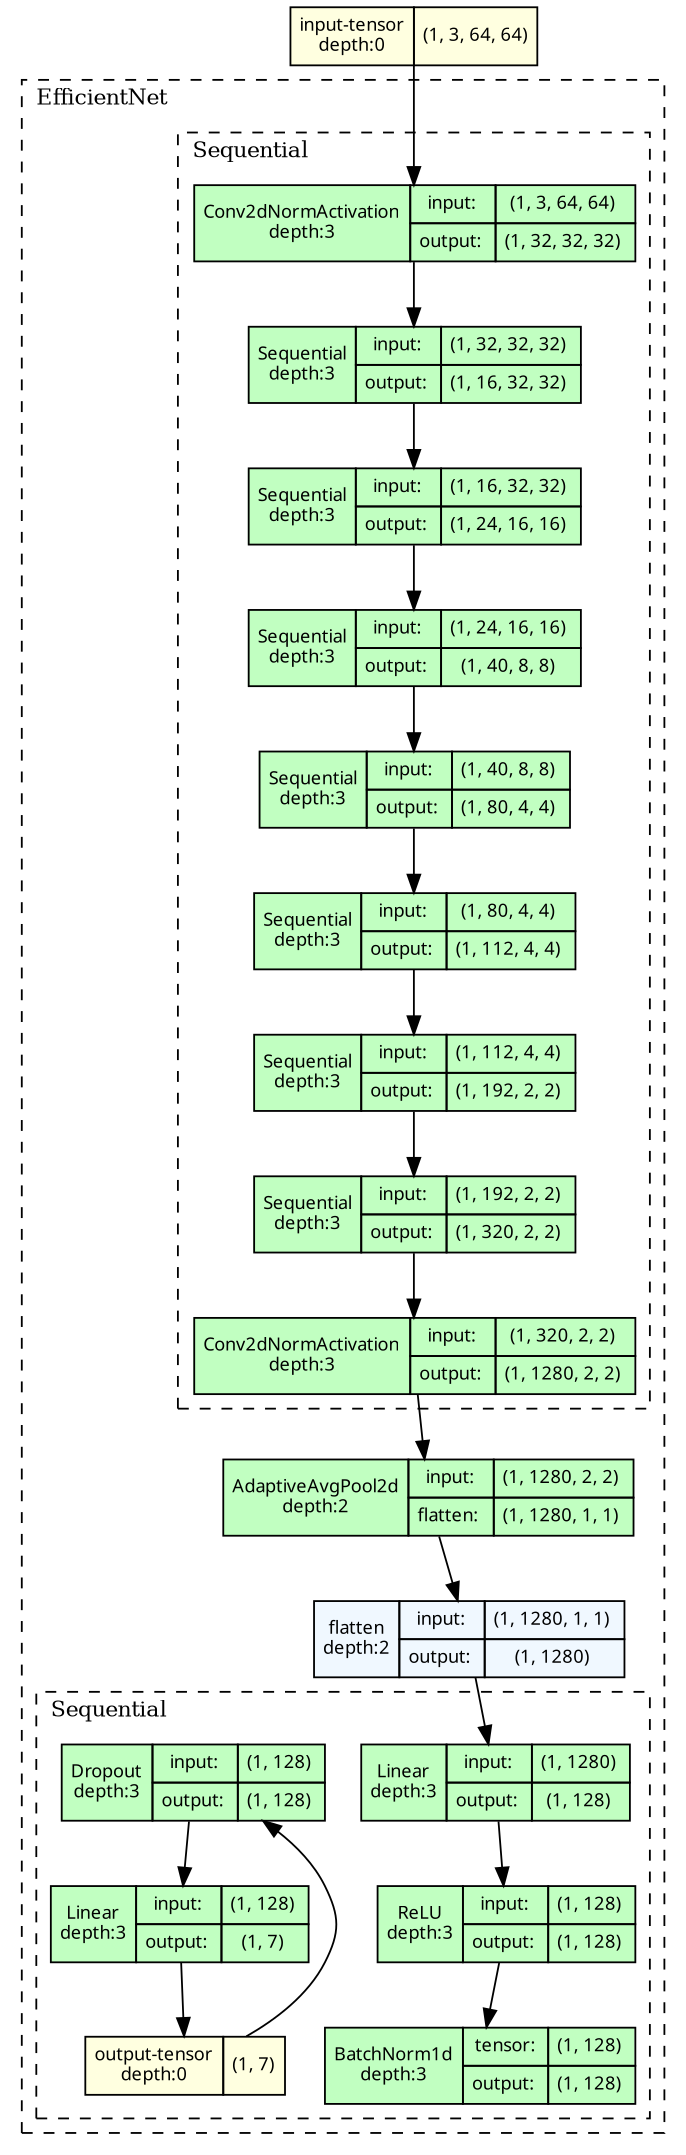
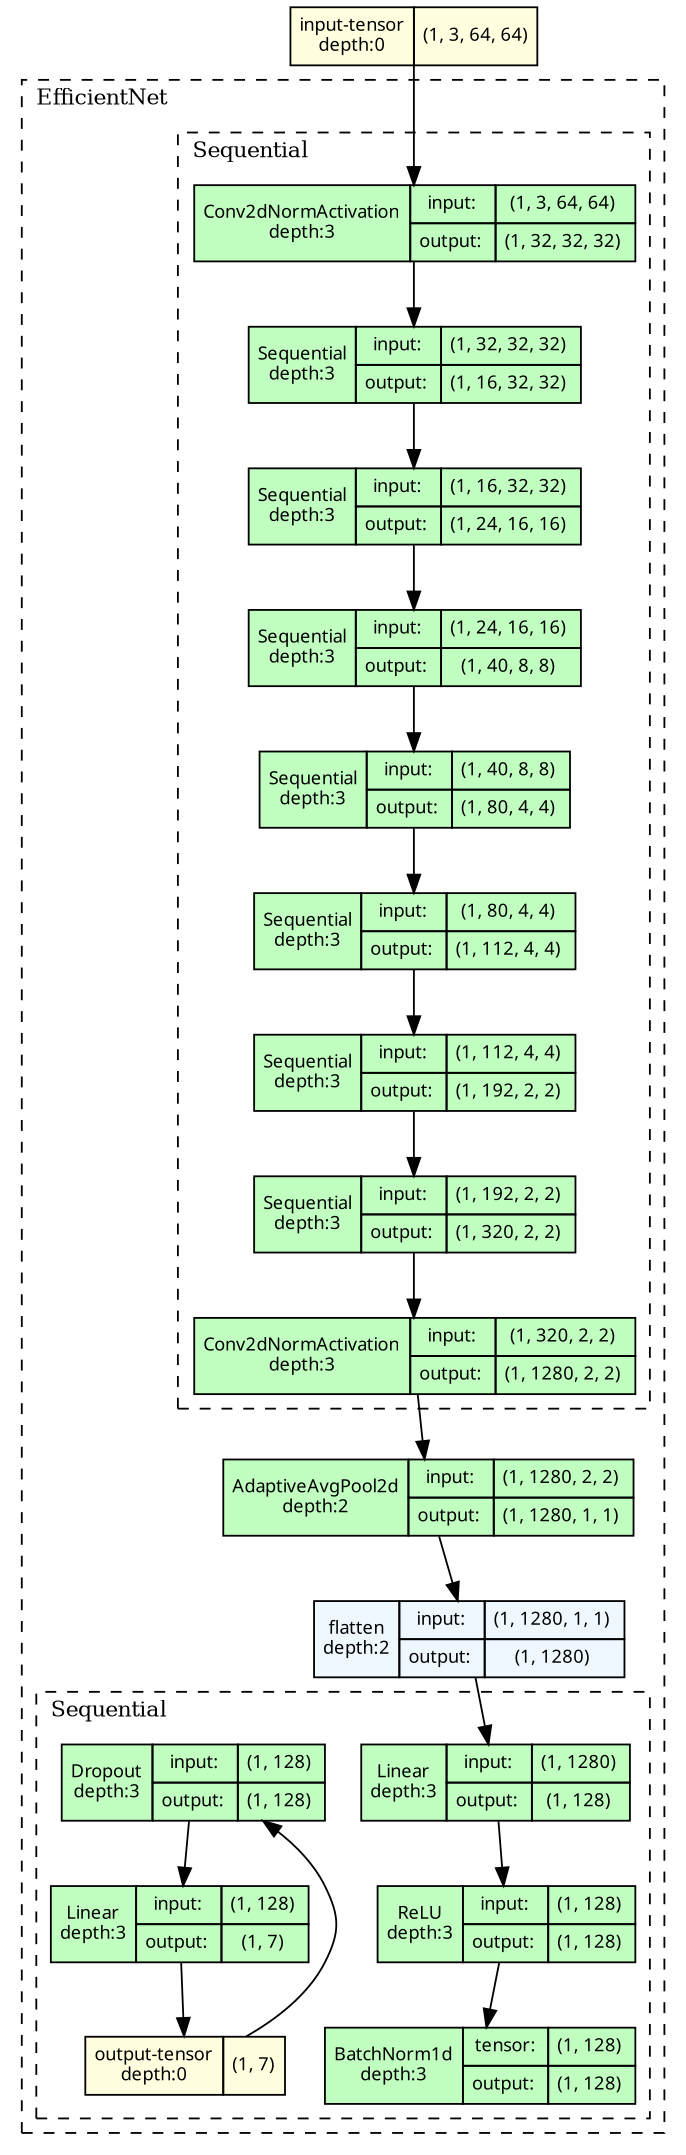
(451, 1516) -> (451, 1516)
